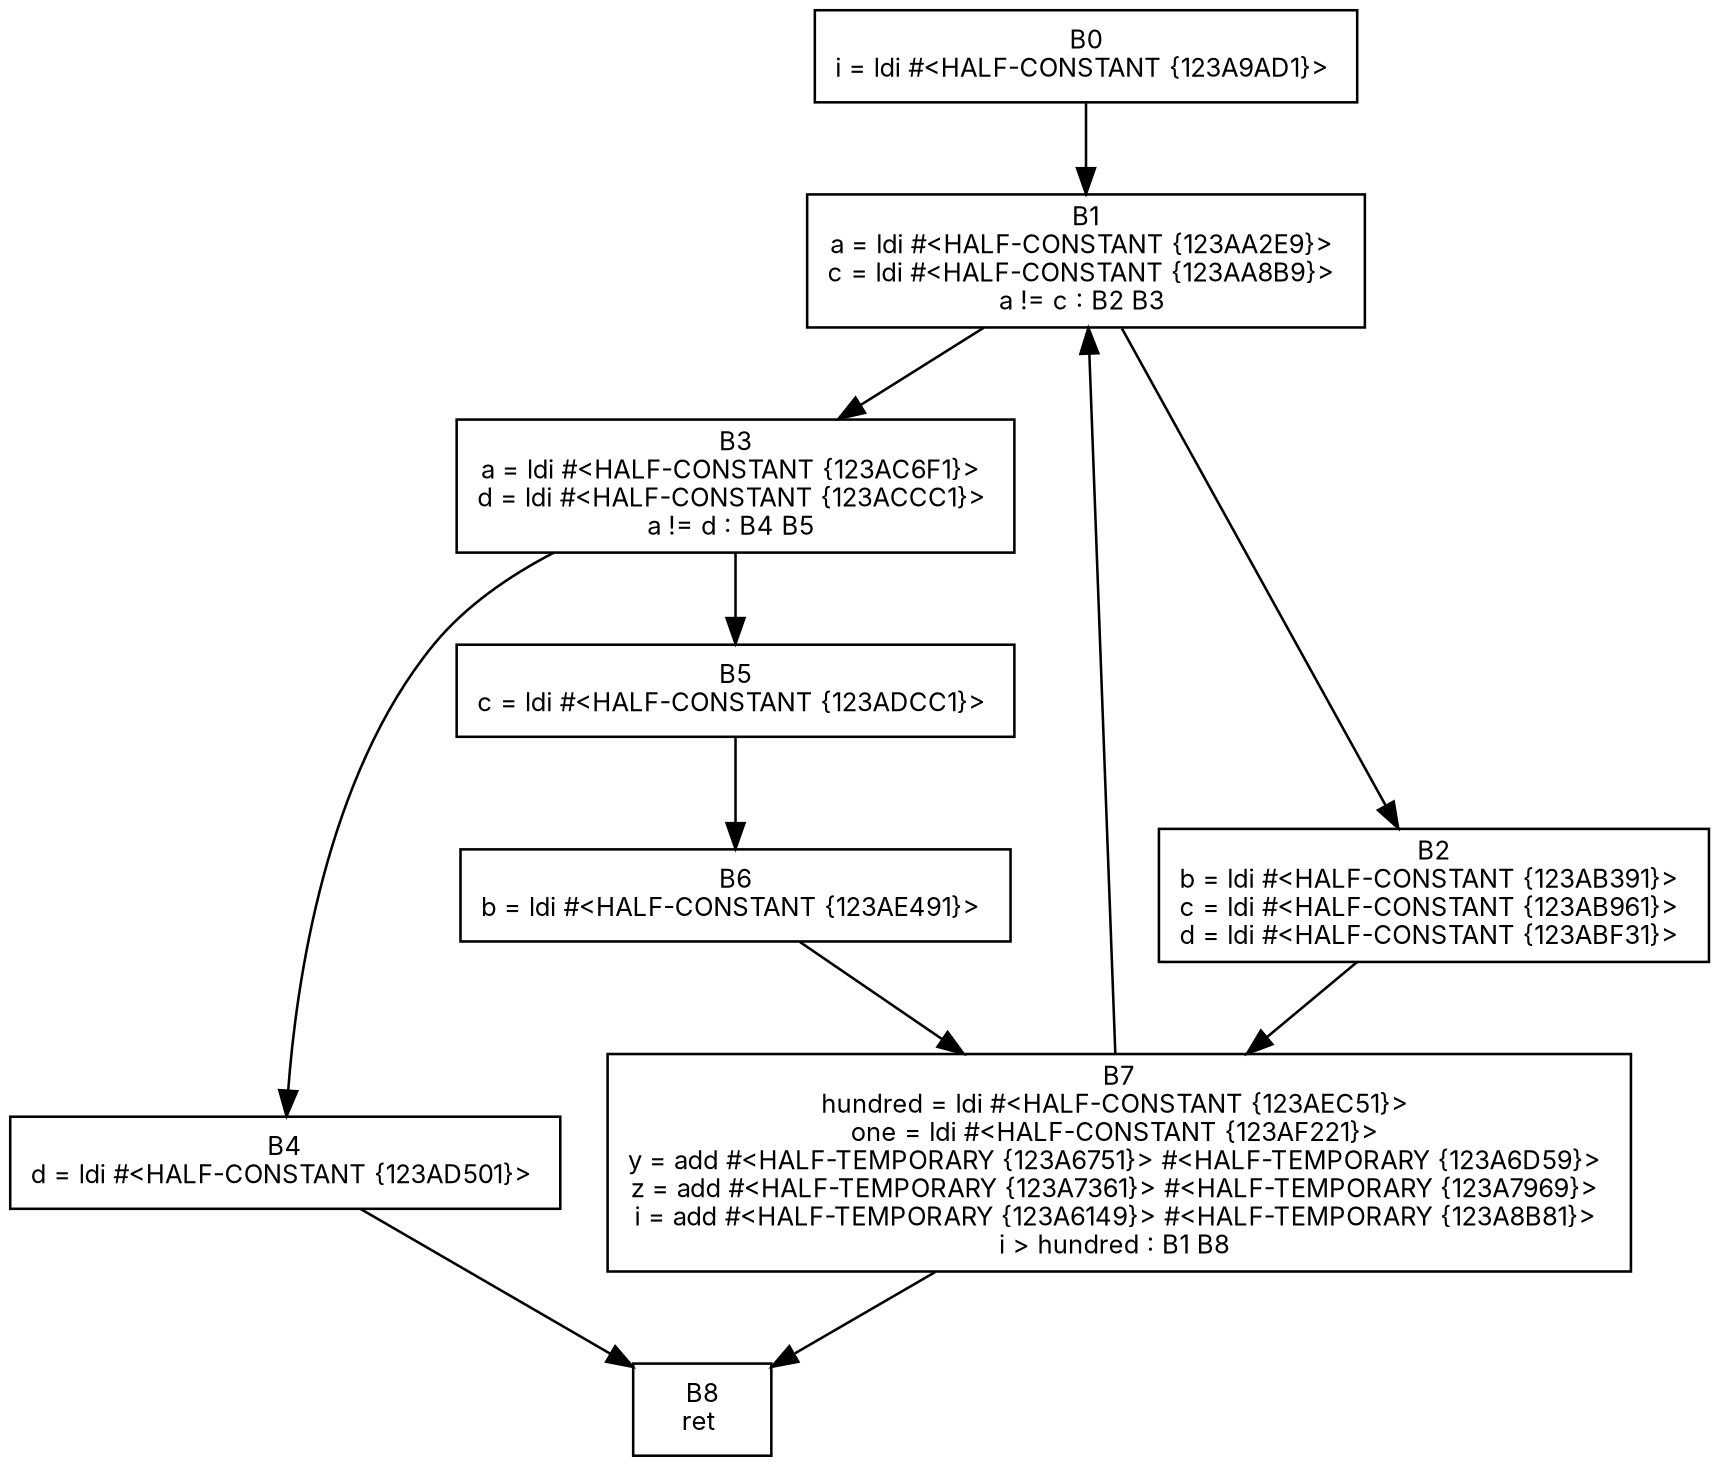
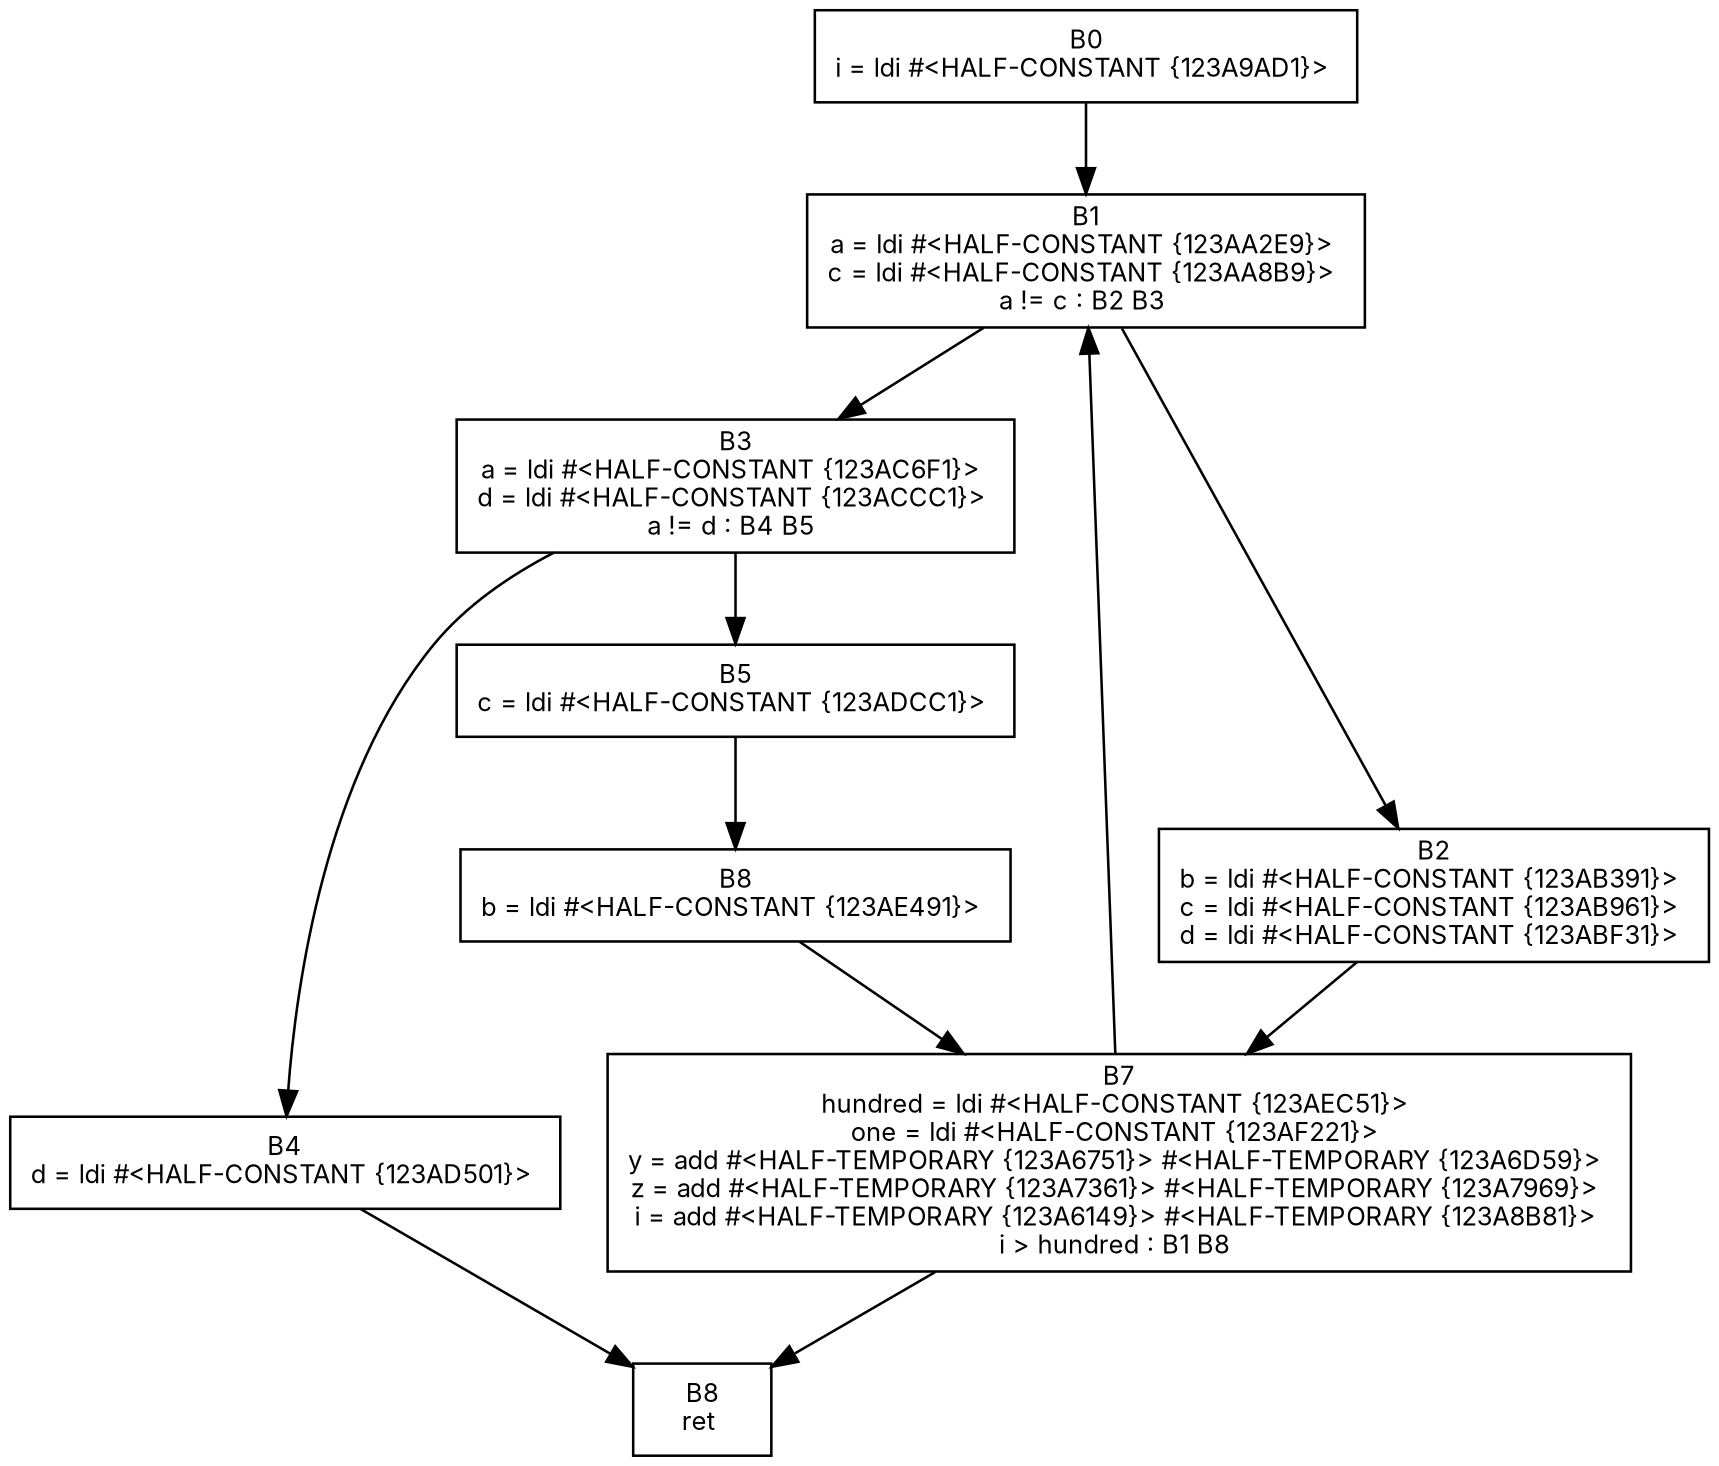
(736, 895) -> (736, 895)
